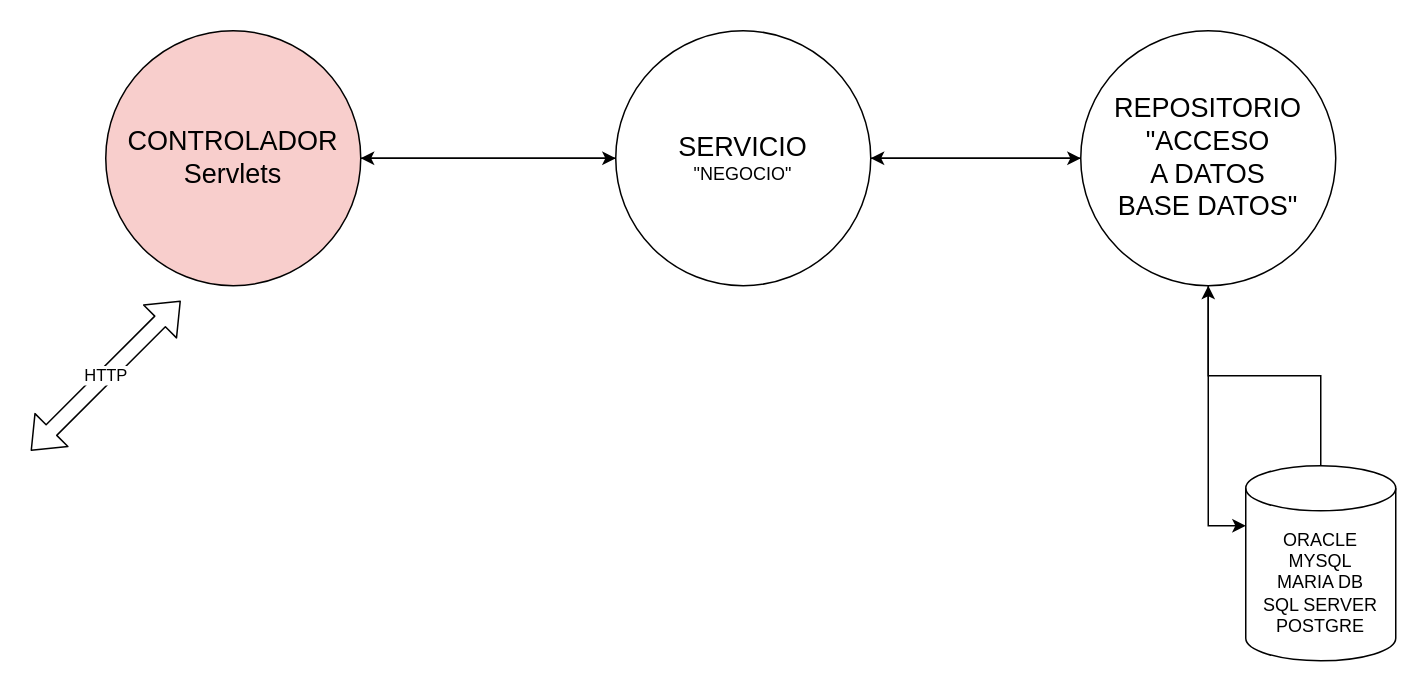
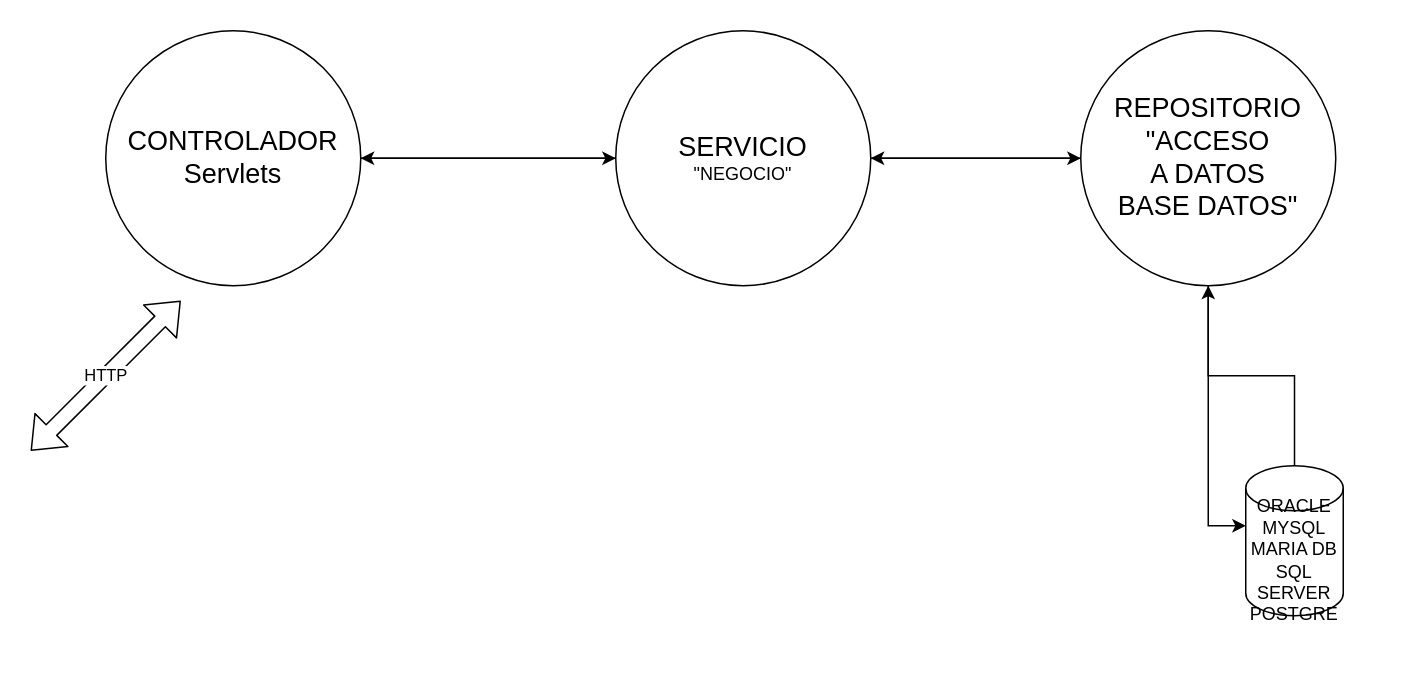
(233, 158) -> (233, 158)
(1321, 563) -> (1295, 541)
